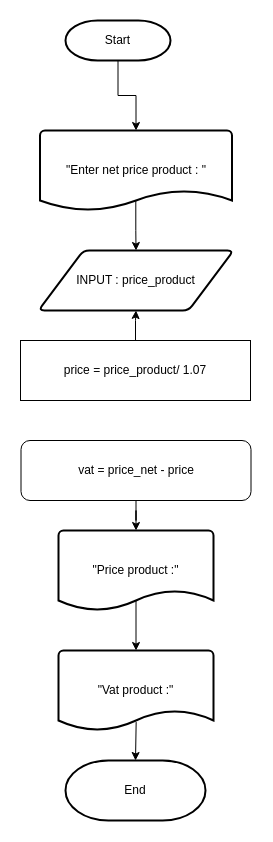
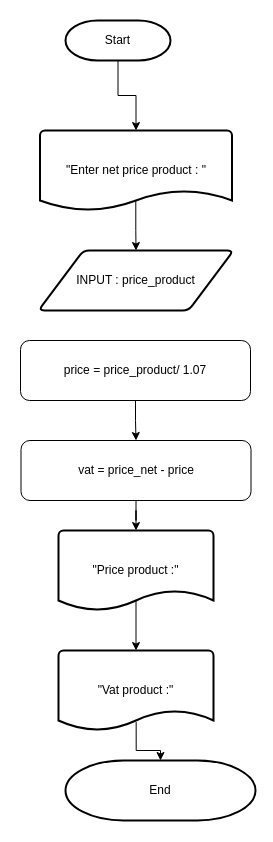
(136, 330) -> (136, 417)
(136, 371) -> (136, 371)
(136, 791) -> (161, 791)
